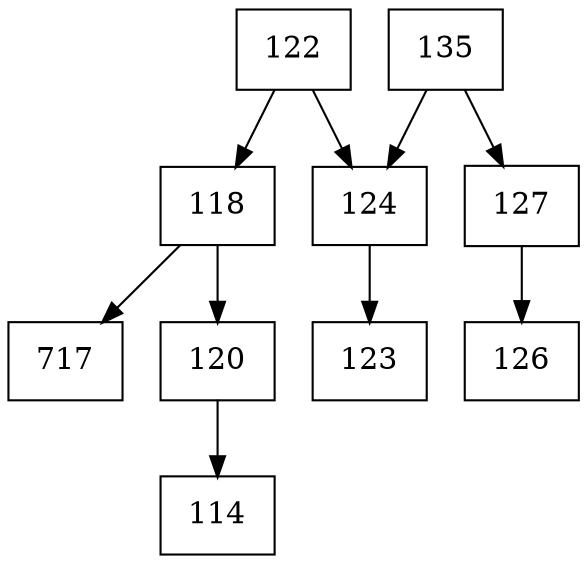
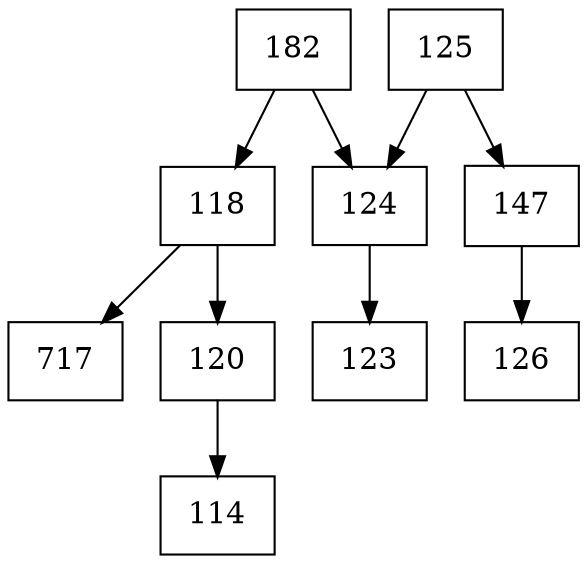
(294, 50) -> (294, 50)
(446, 50) -> (446, 50)
(522, 206) -> (522, 206)
